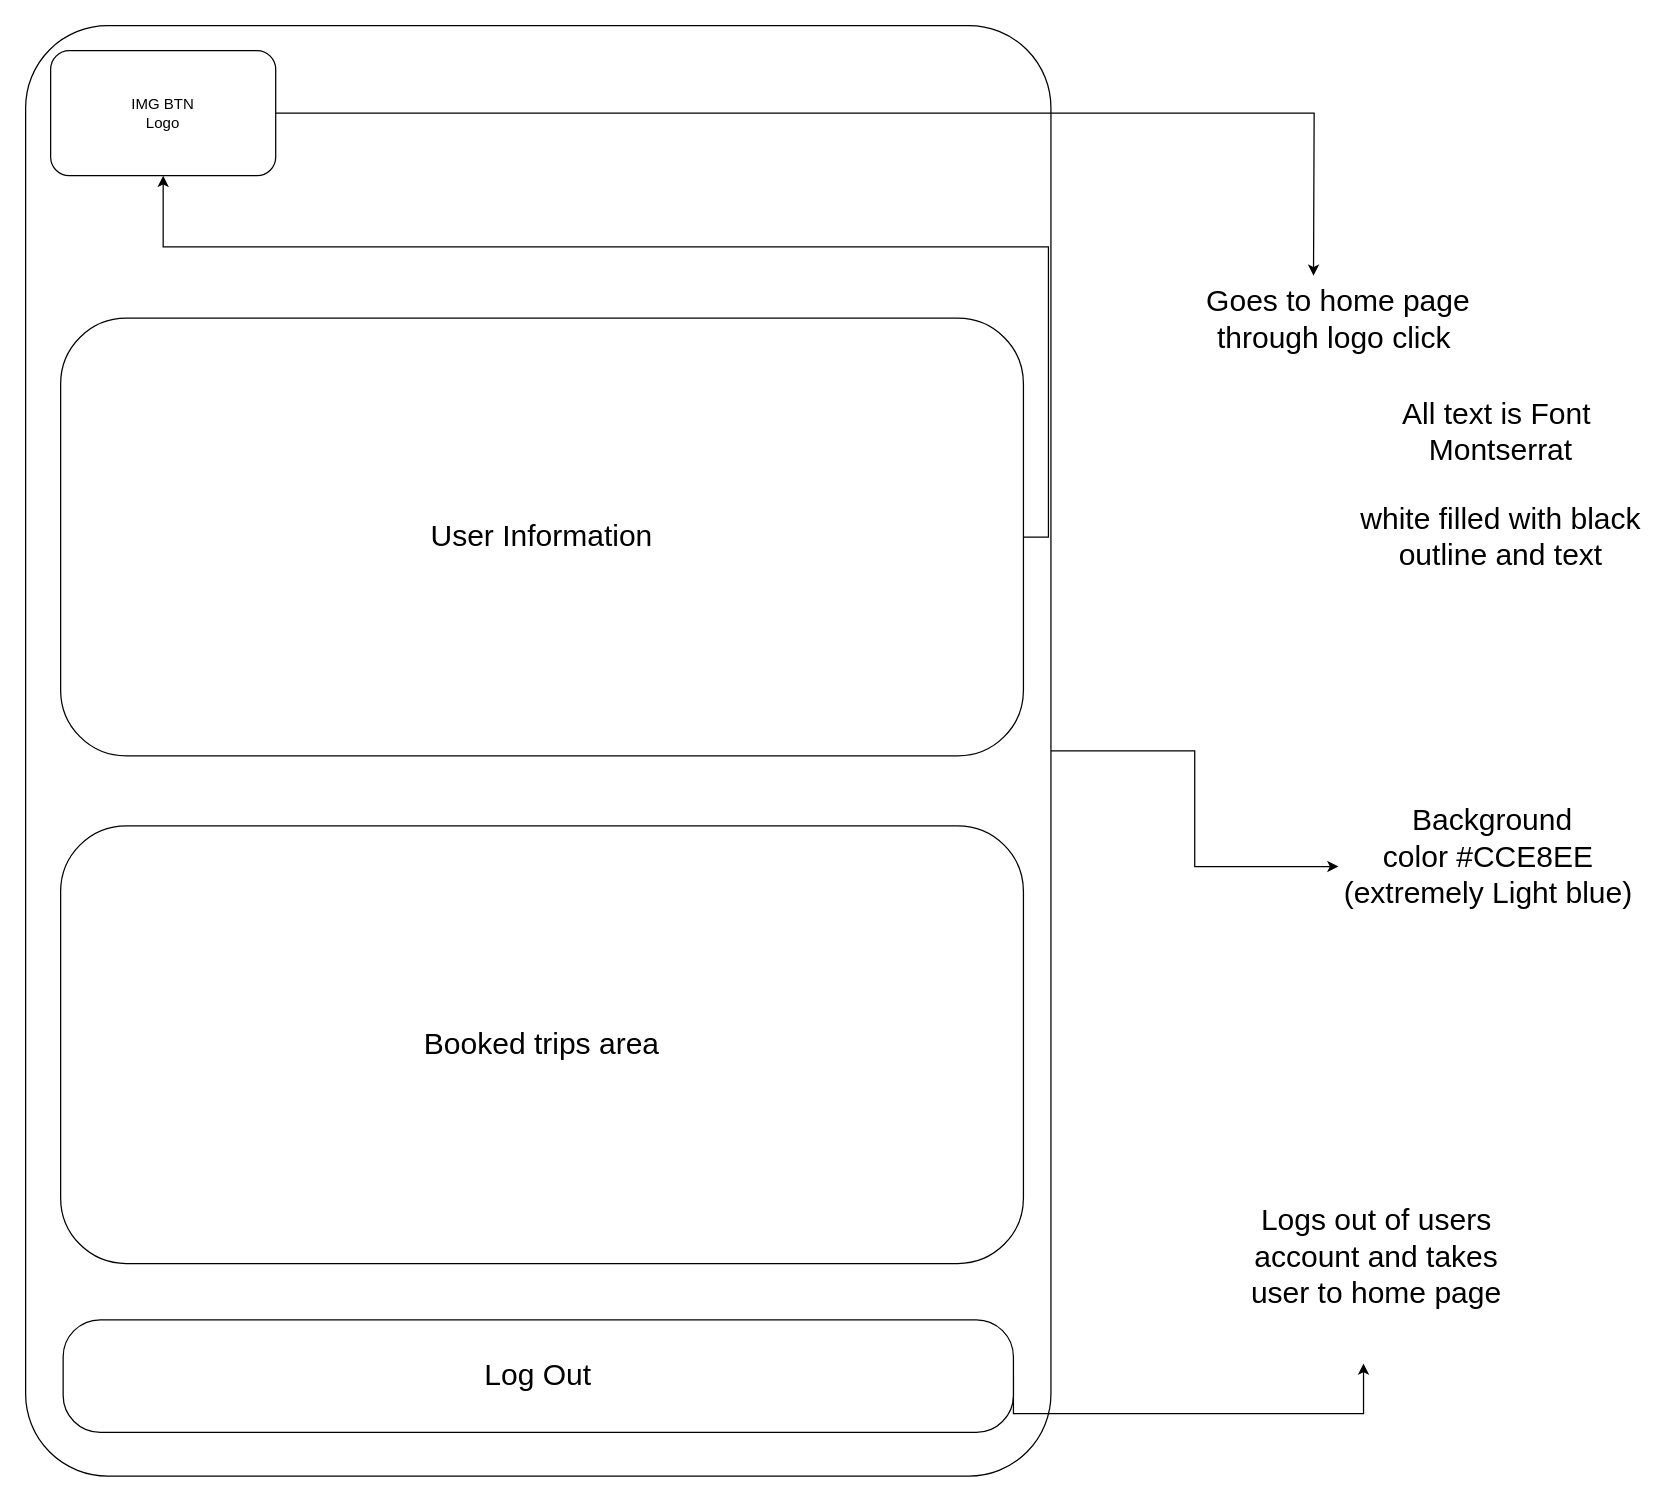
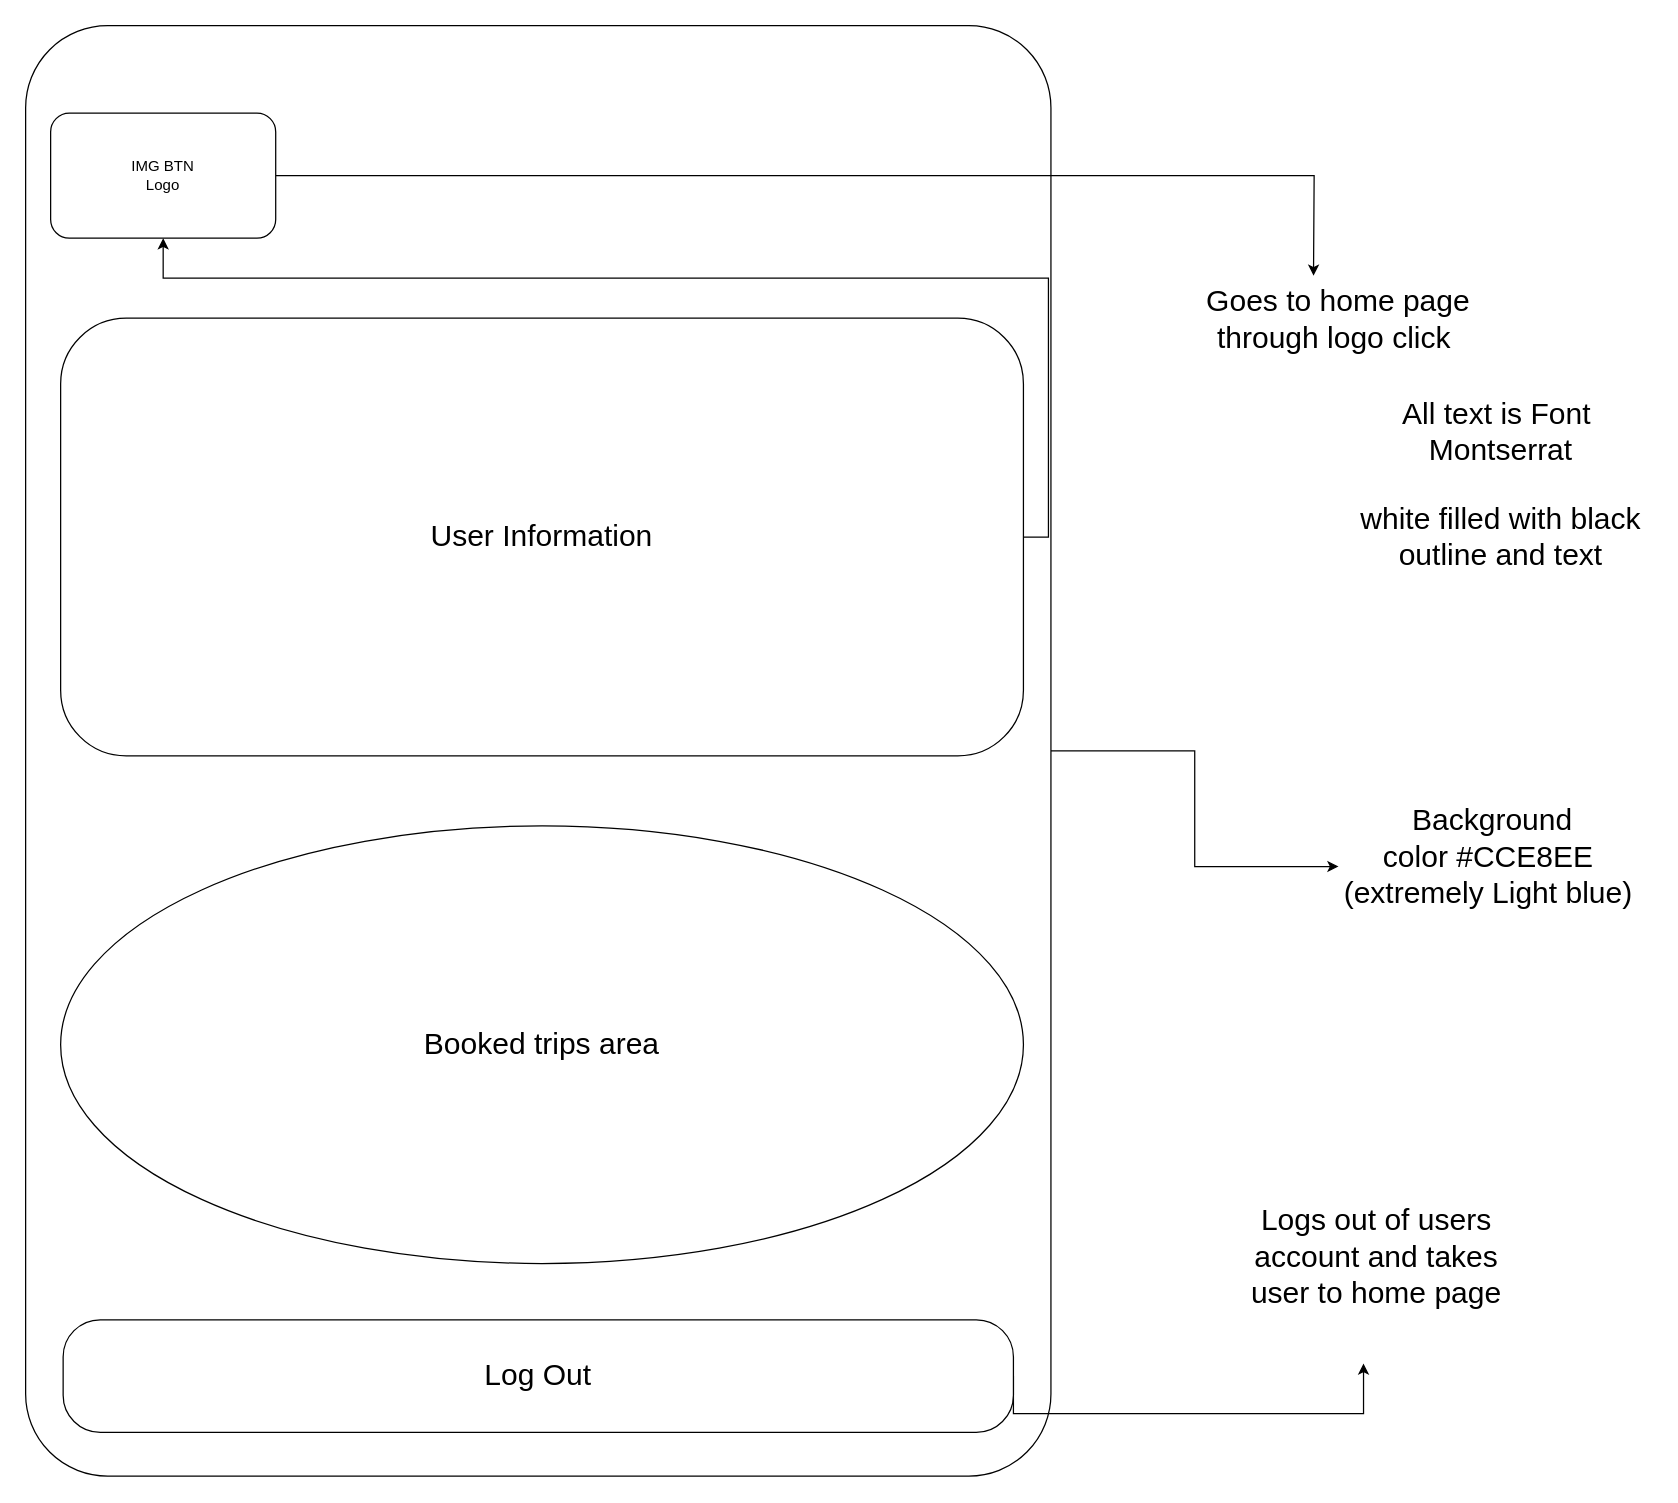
(163, 113) -> (163, 176)
(542, 1044) -> (542, 1044)
